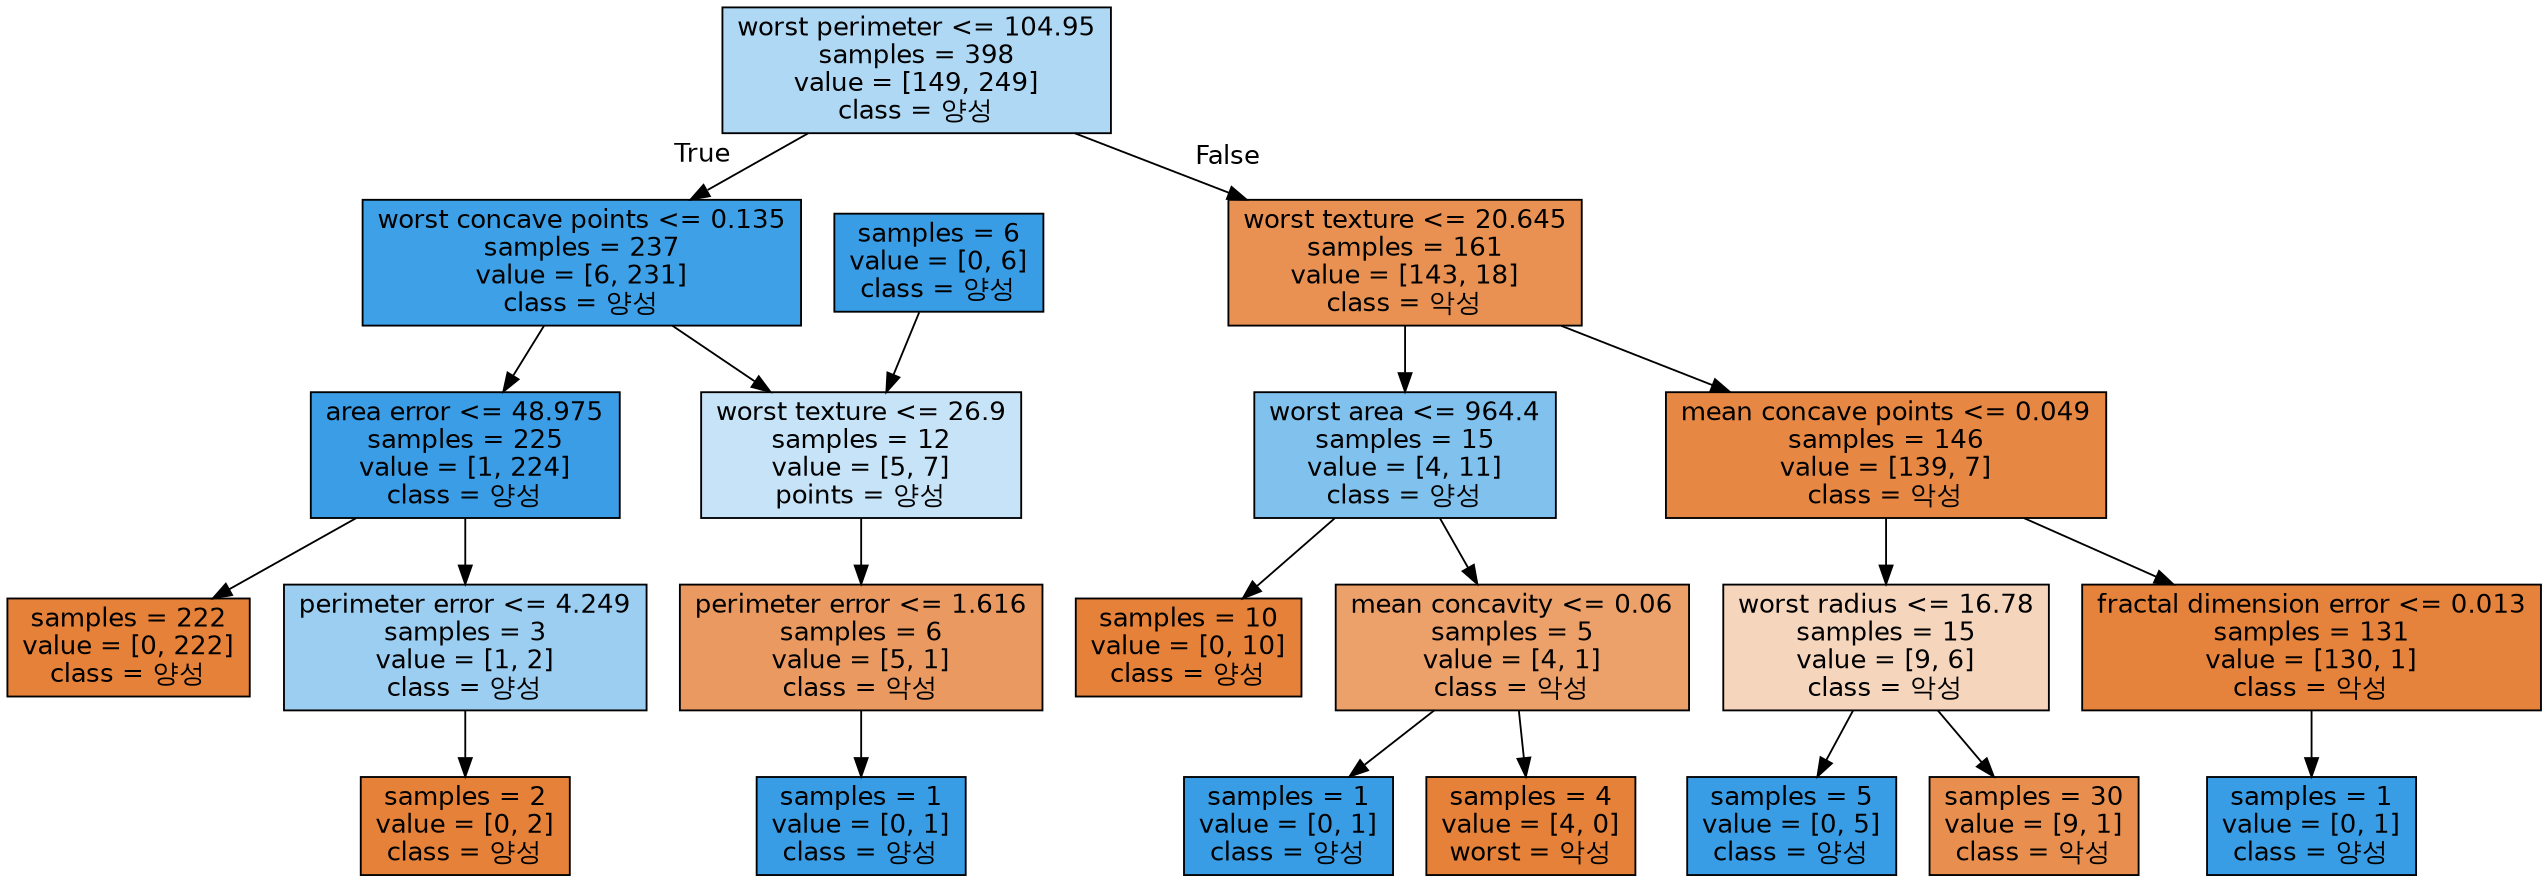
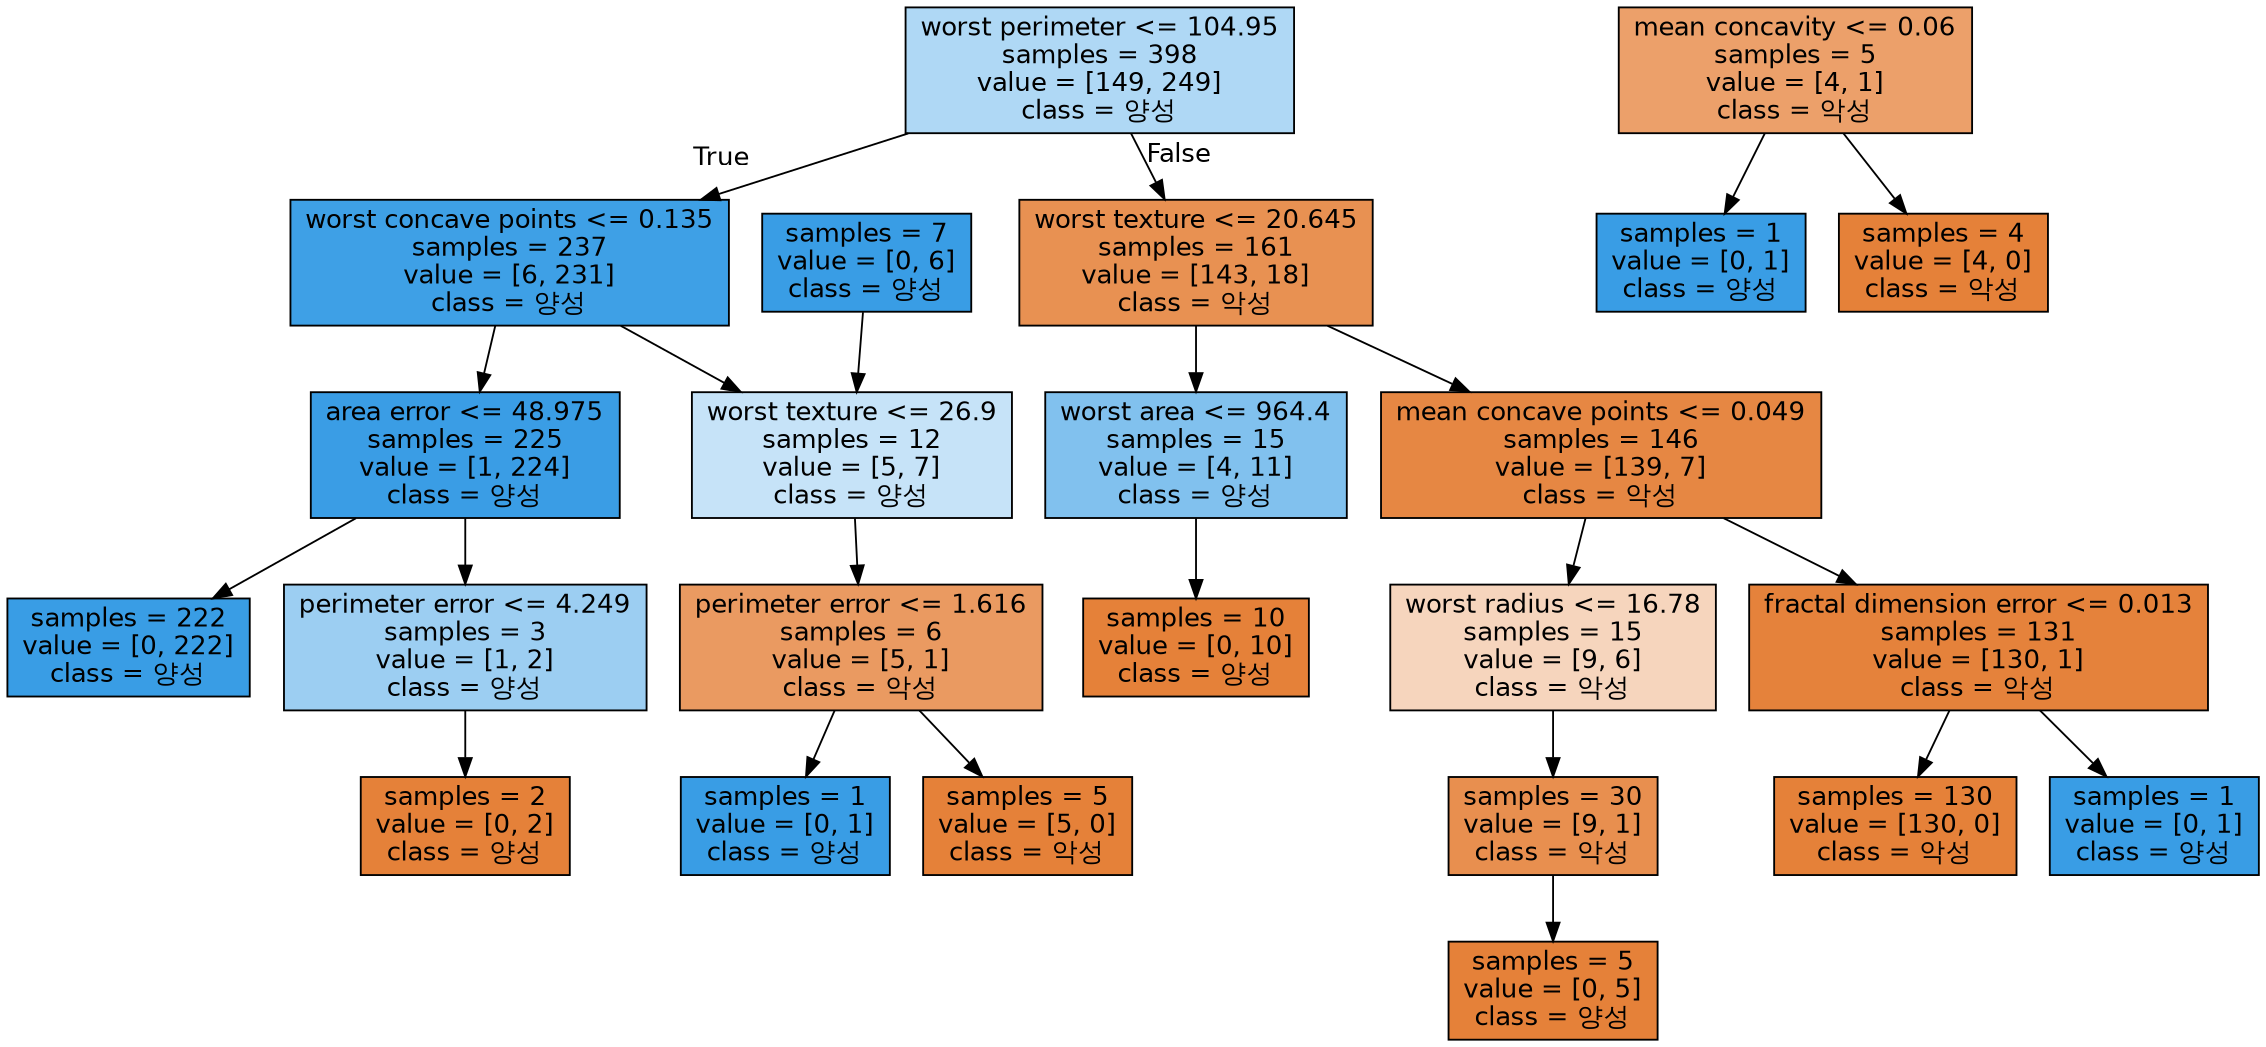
(939, 263) -> (867, 263)
(861, 455) -> (852, 455)
(1454, 543) -> none
(129, 648) -> (129, 648)
(1840, 735) -> (1553, 899)
none -> (1028, 826)
(1531, 826) -> (1943, 263)
(1792, 826) -> (1553, 991)
none -> (1895, 826)
